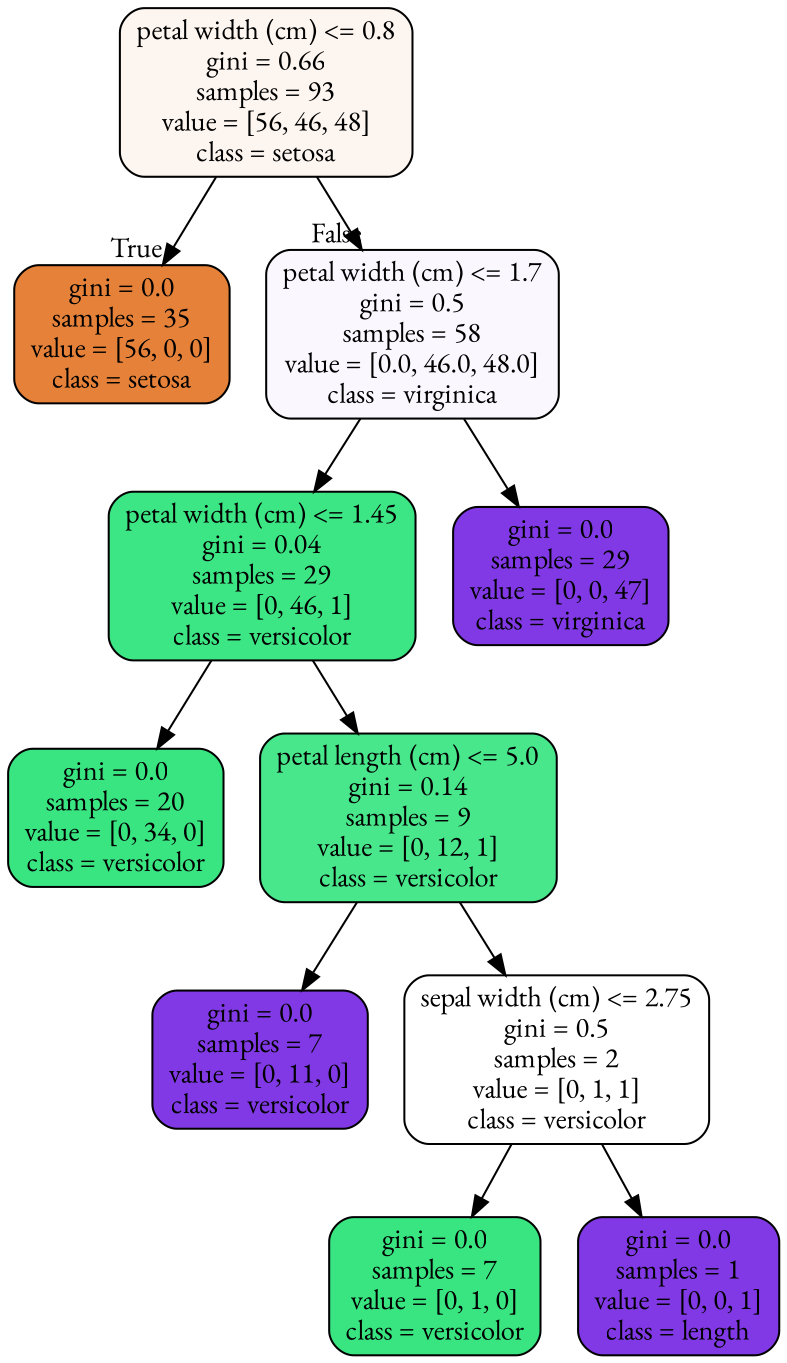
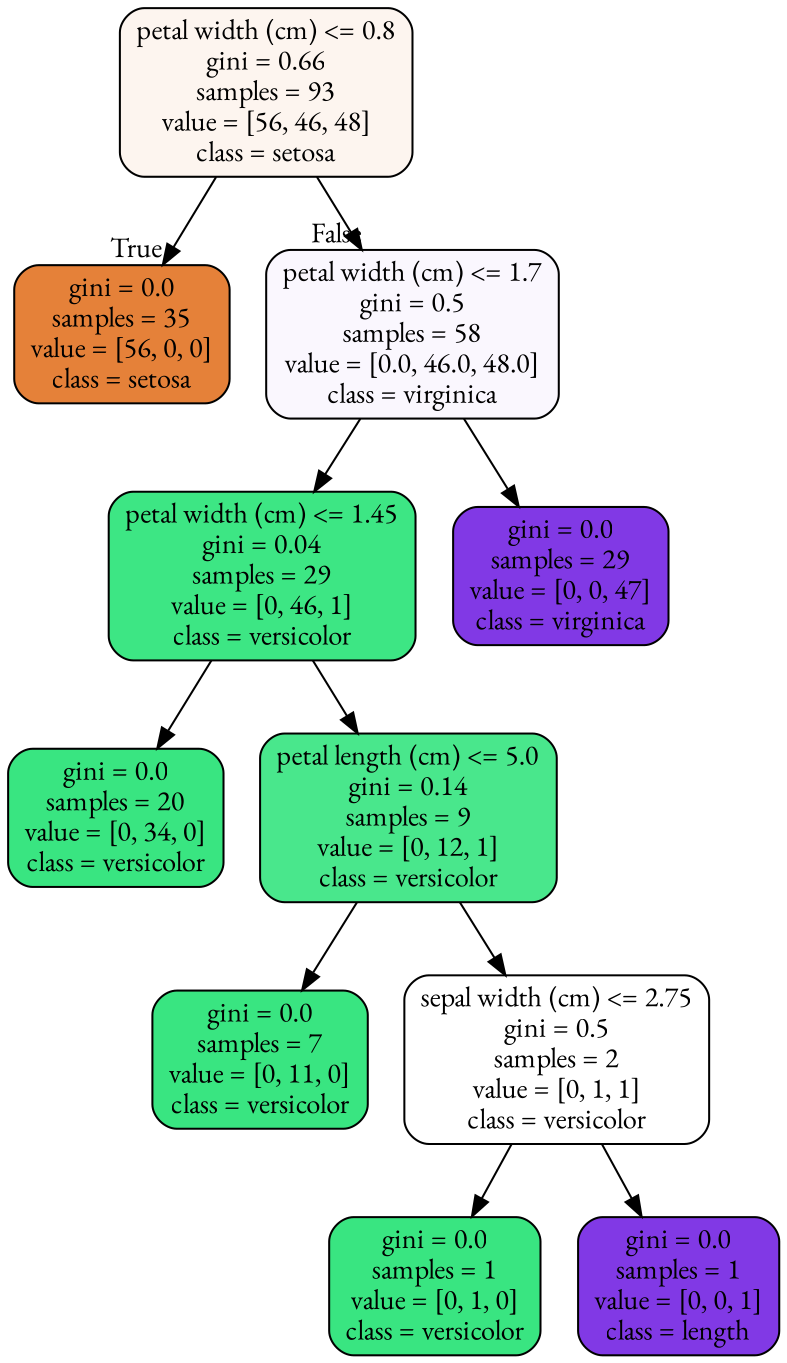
(260, 1060) -> (260, 1060)
(435, 1286) -> (435, 1286)
